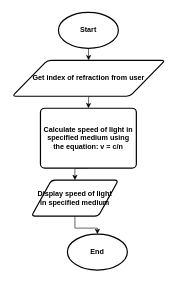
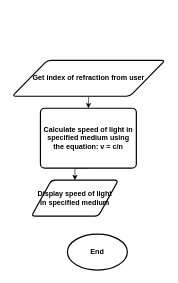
(89, 30) -> none
(89, 52) -> none
(96, 228) -> none
